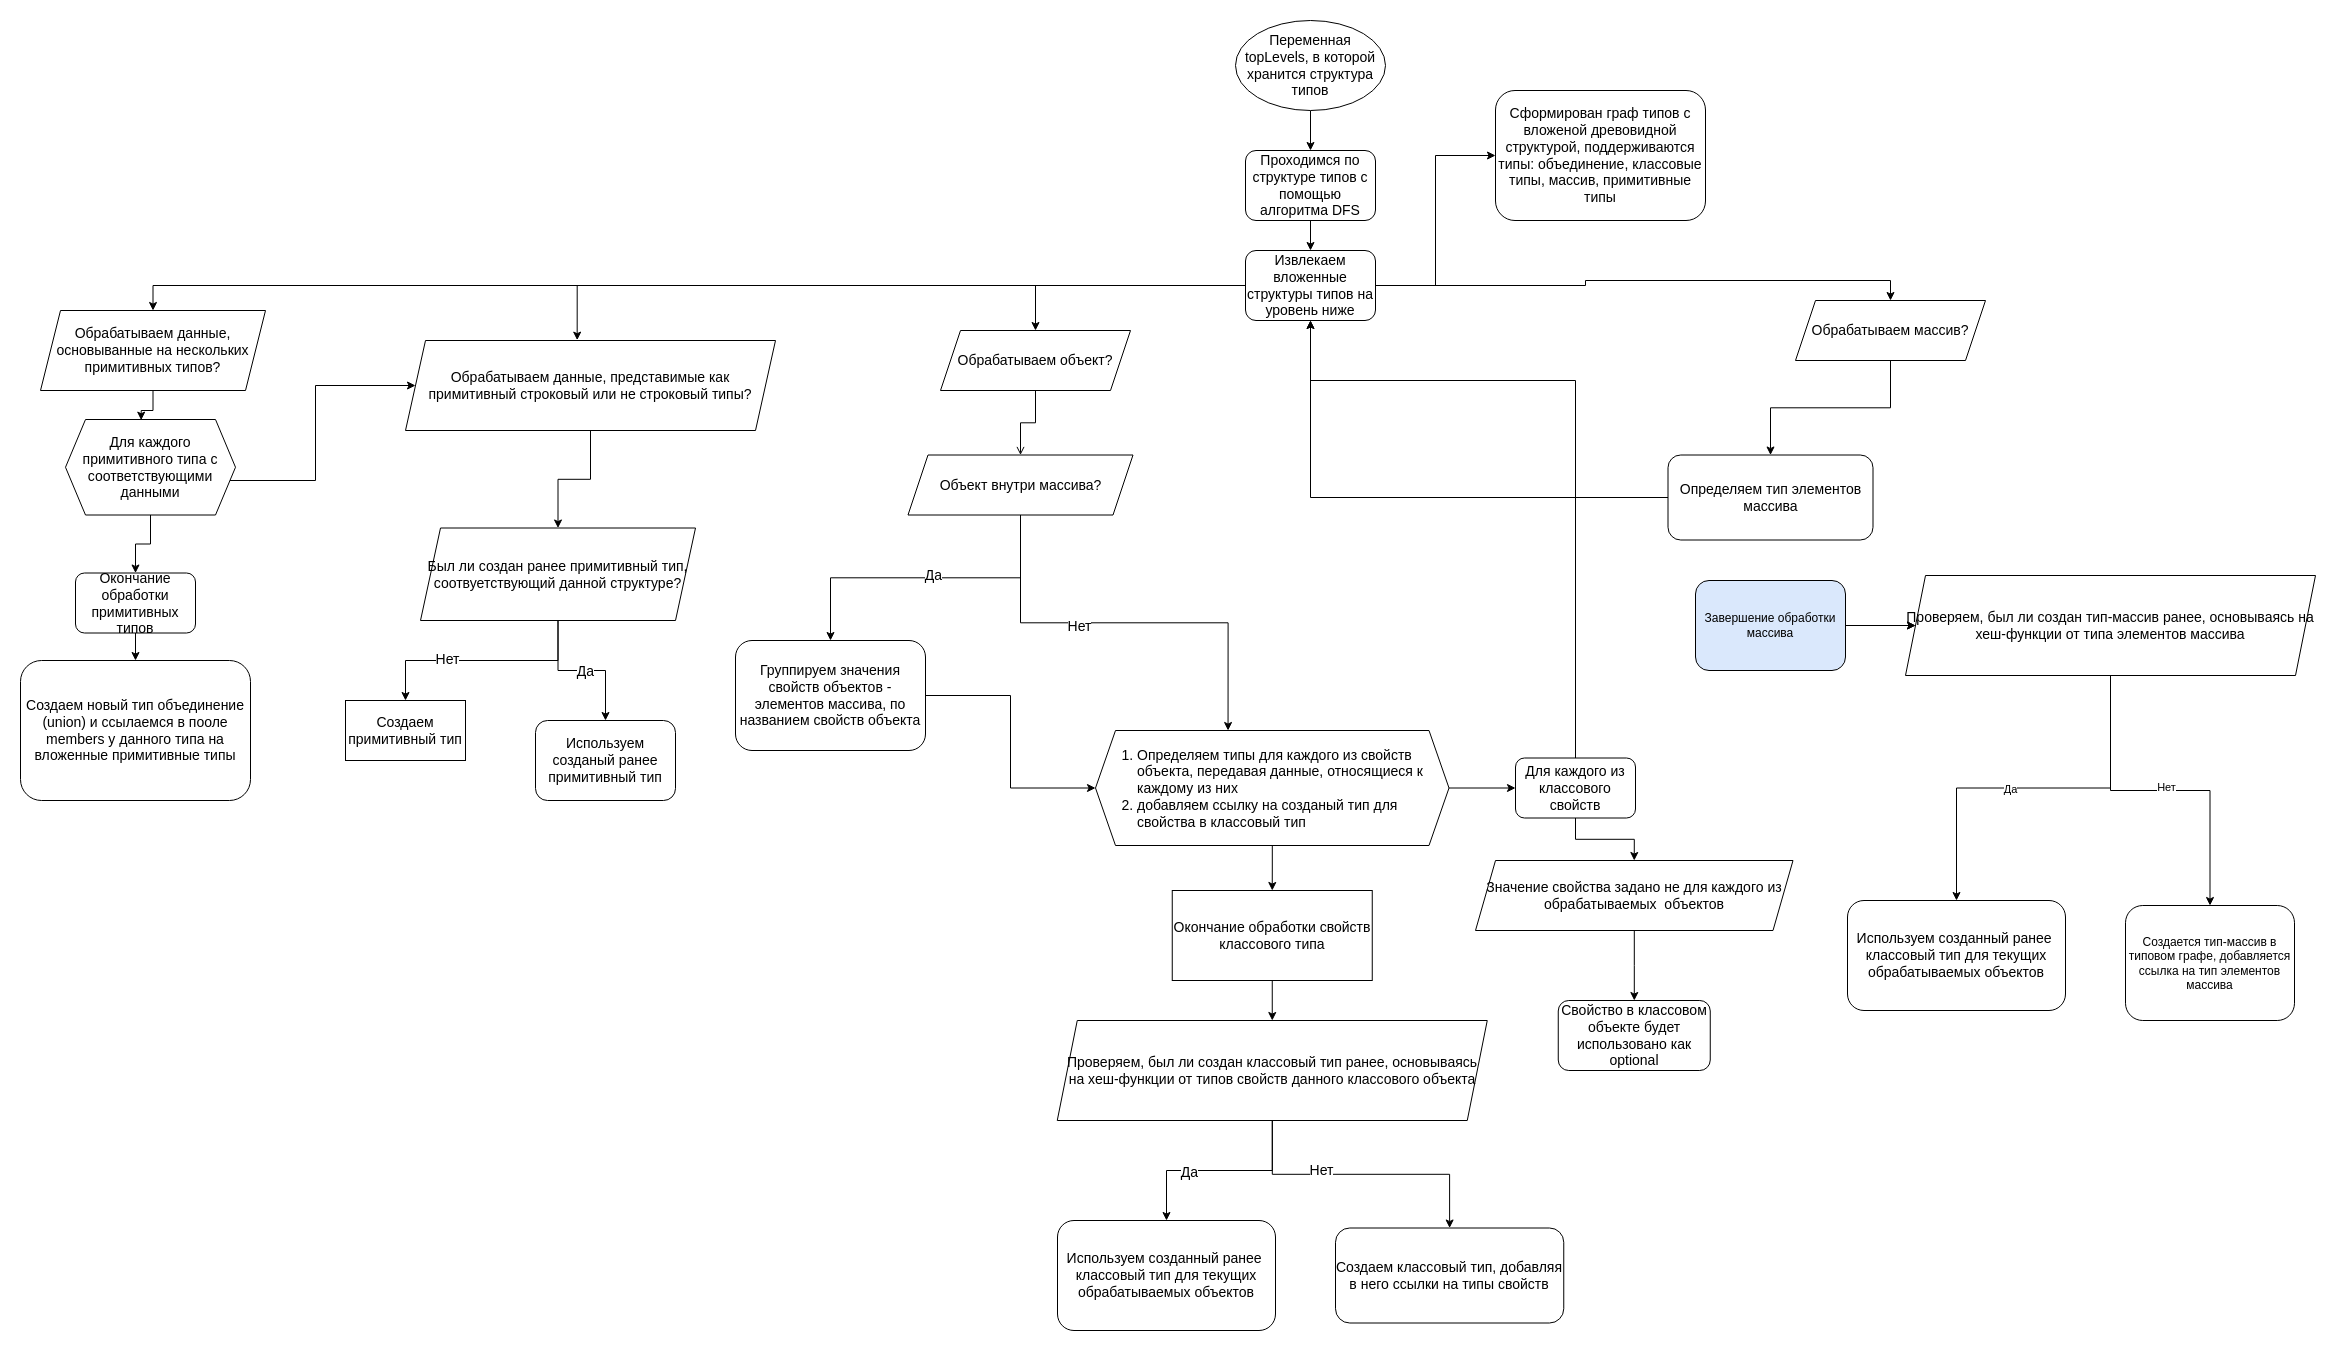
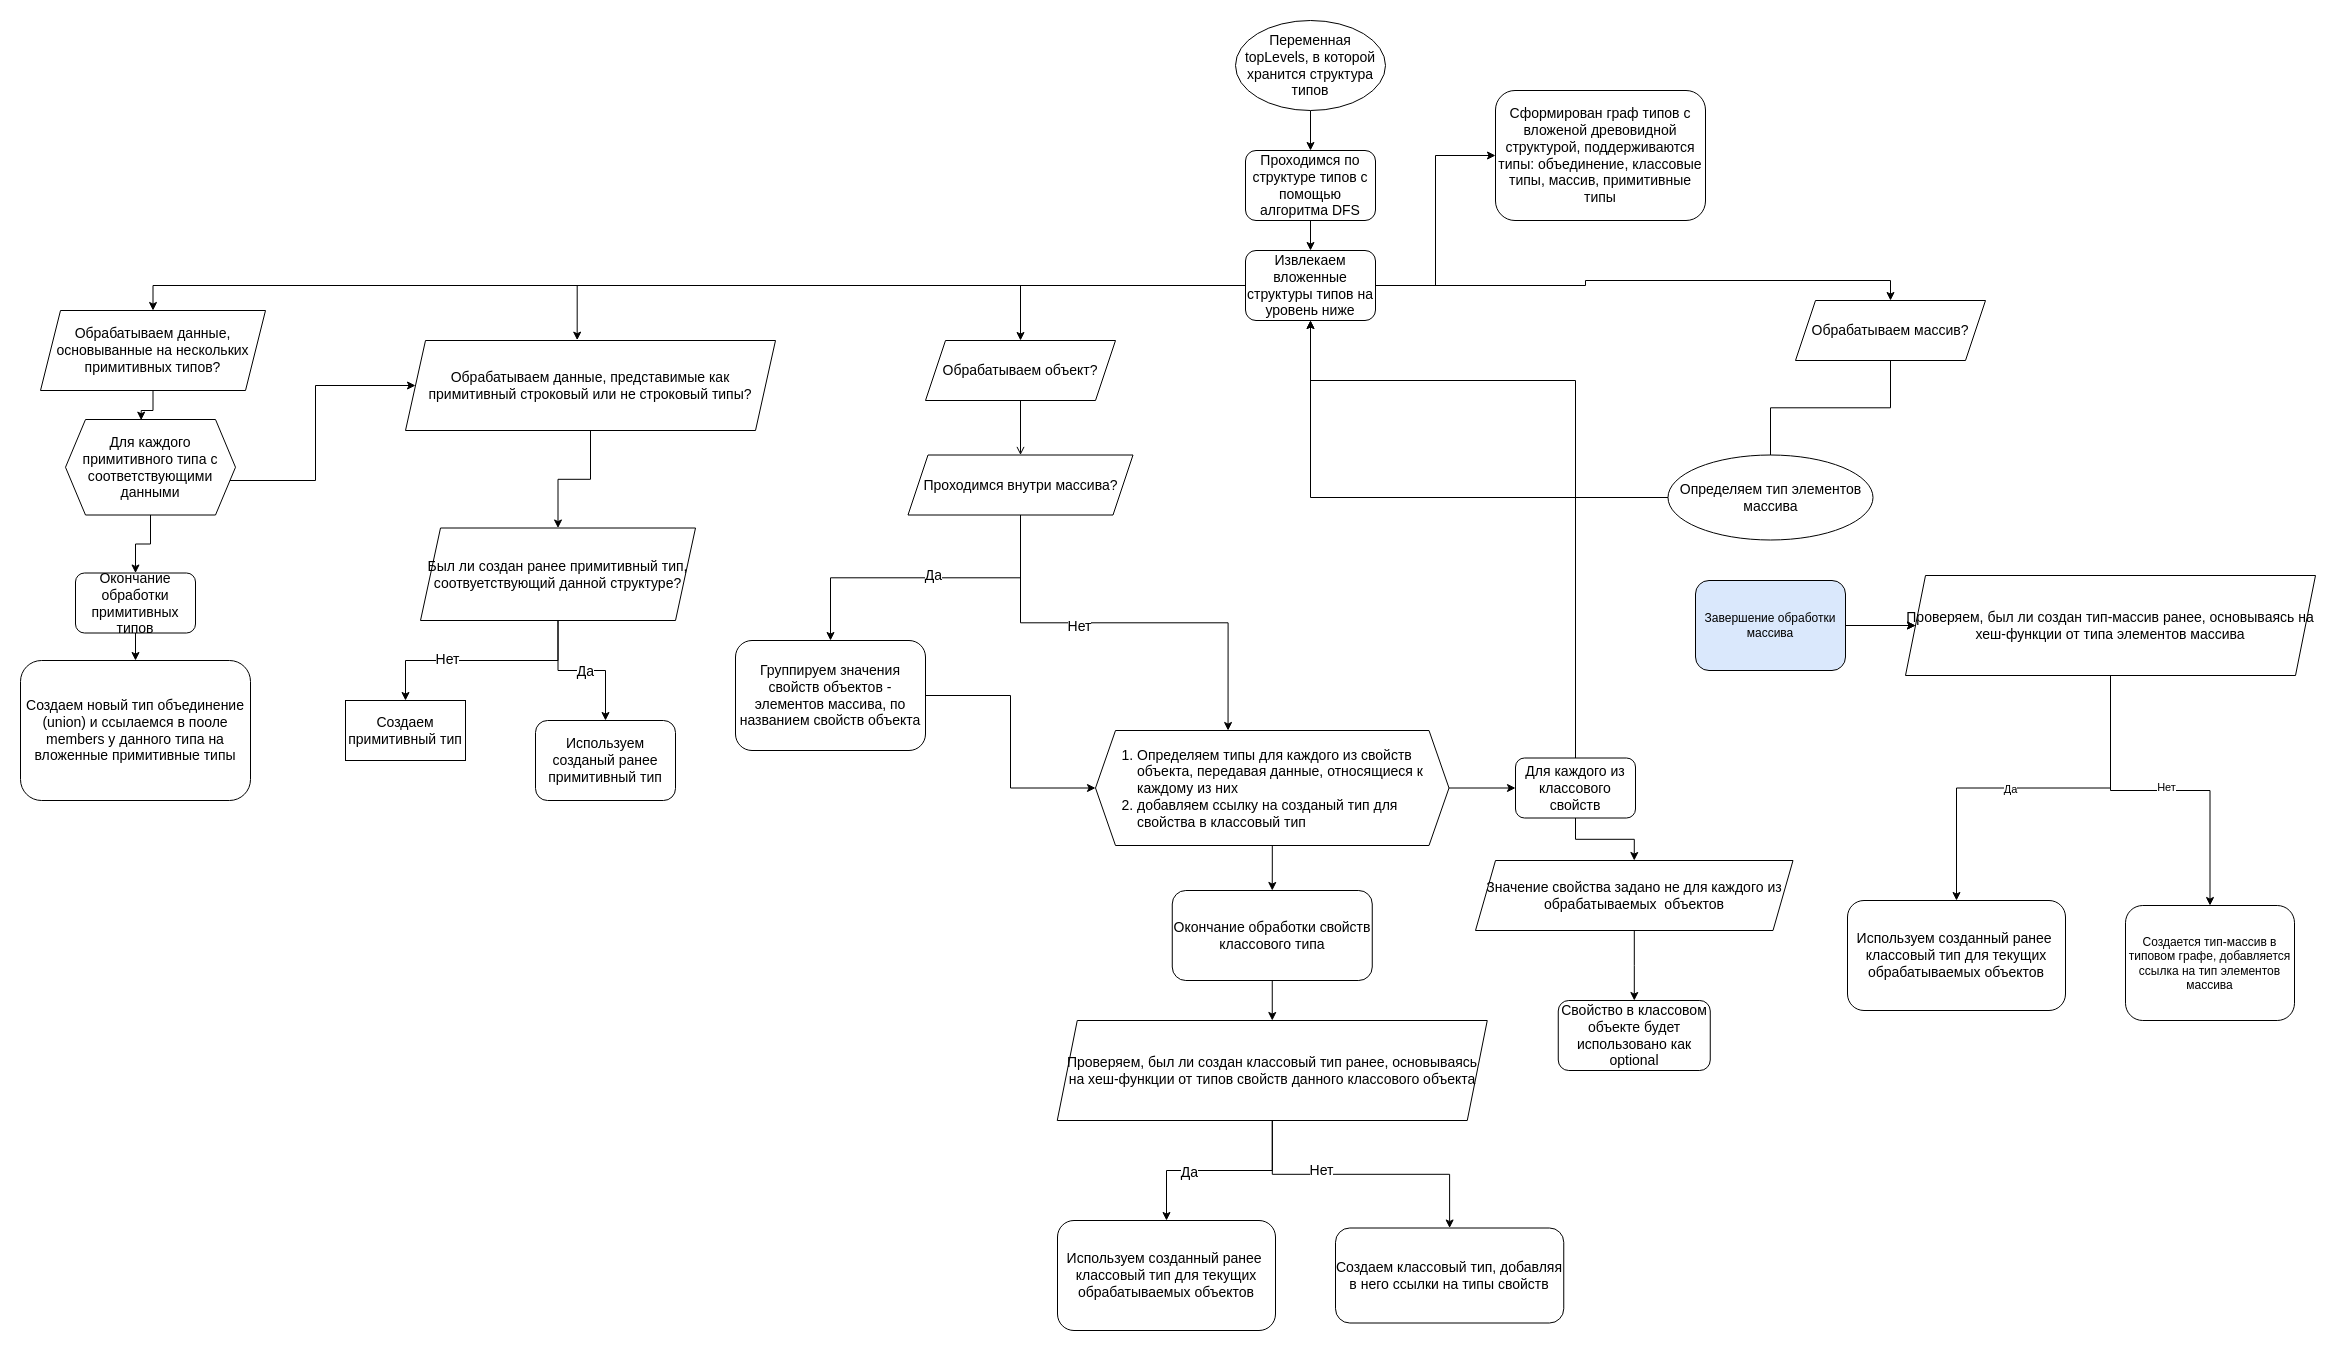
(1036, 361) -> (1021, 371)
(1771, 447) -> (1771, 450)
(1021, 486) -> (1021, 486)
(1771, 498) -> (1771, 498)
(1272, 936) -> (1272, 936)
